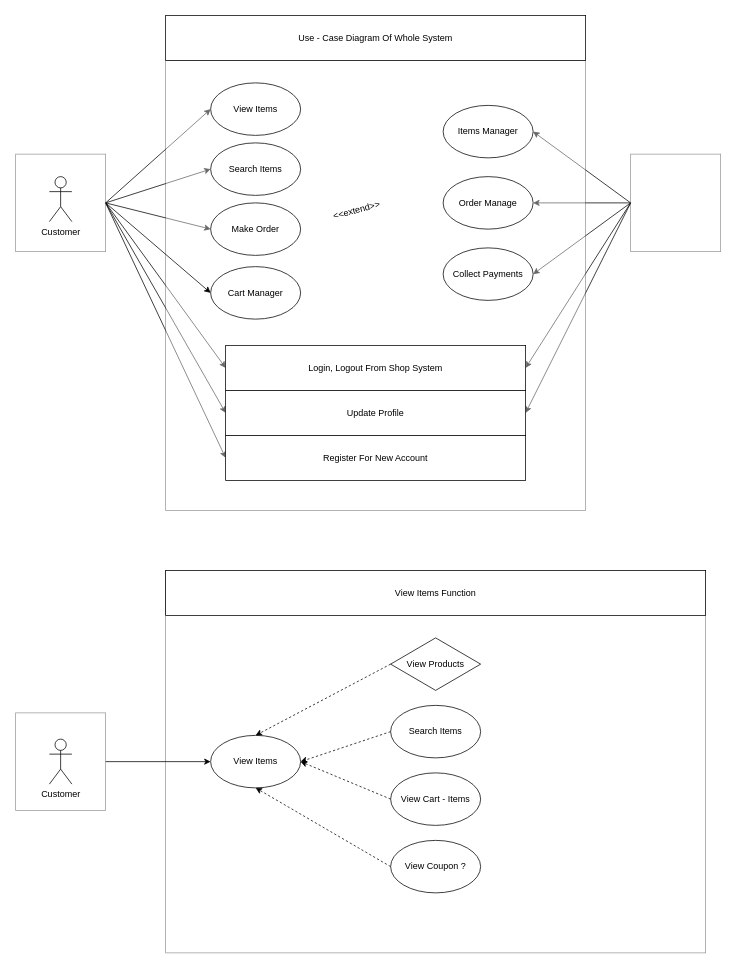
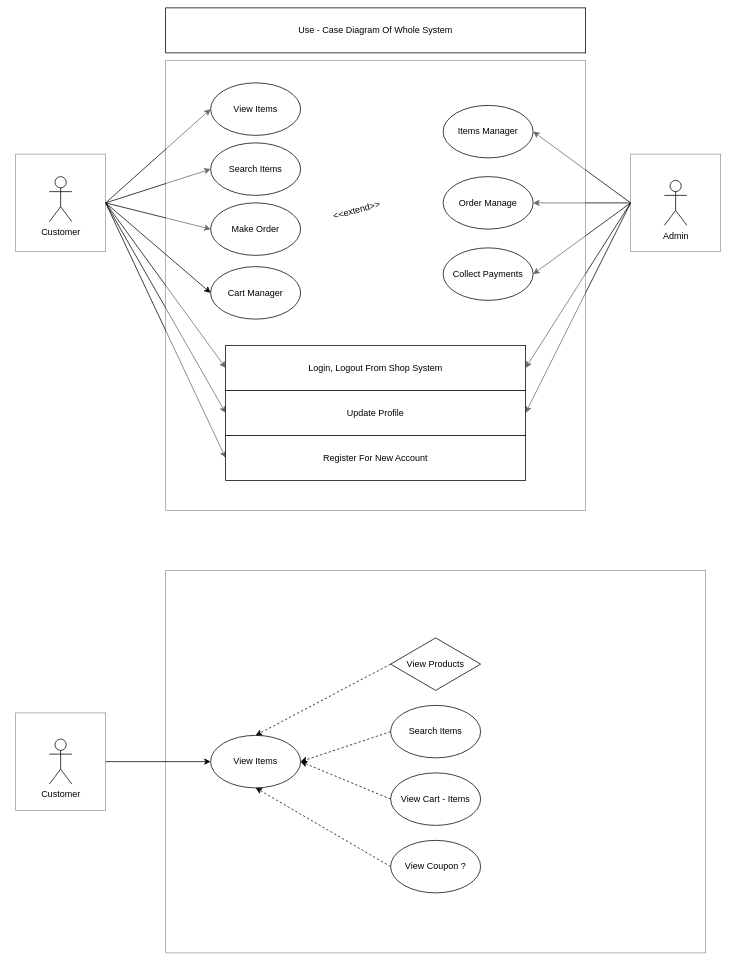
(375, 38) -> (375, 30)
none -> (675, 203)
(435, 593) -> none
